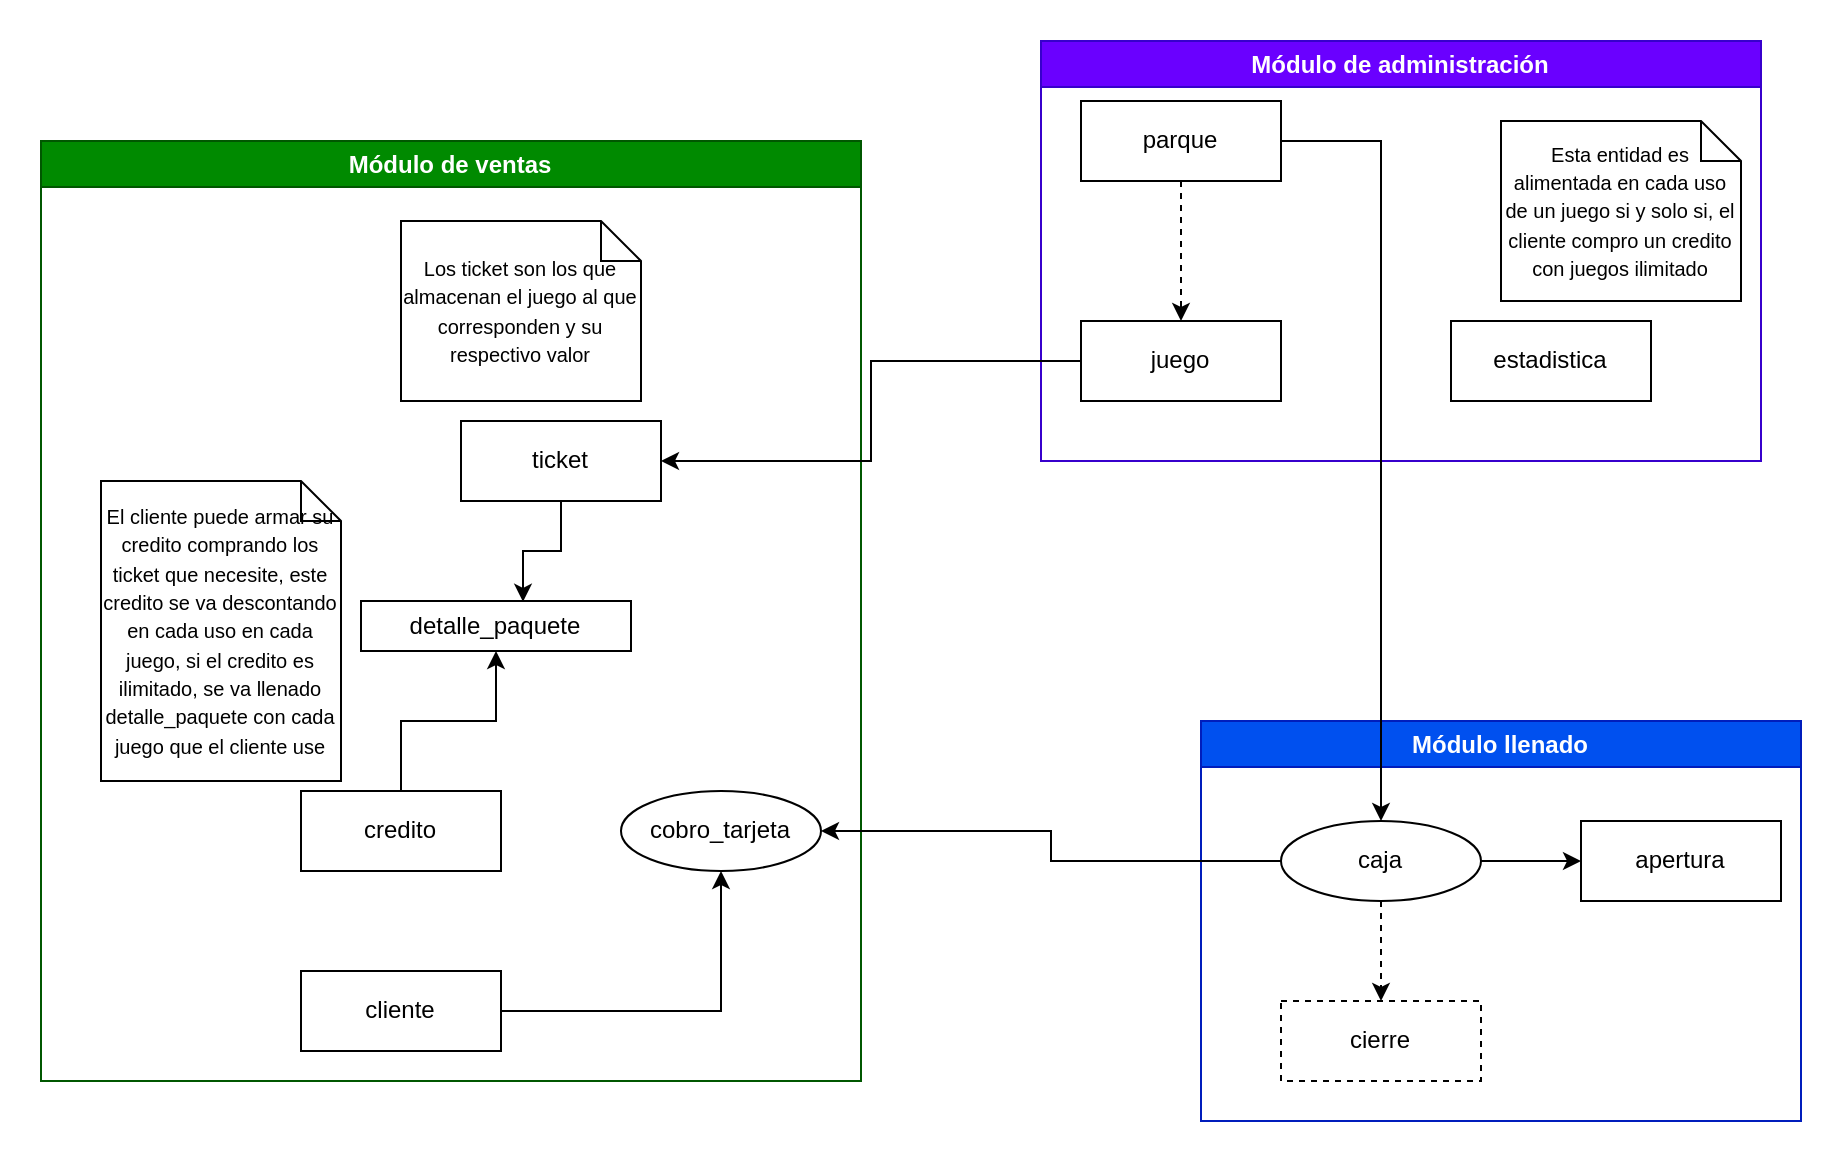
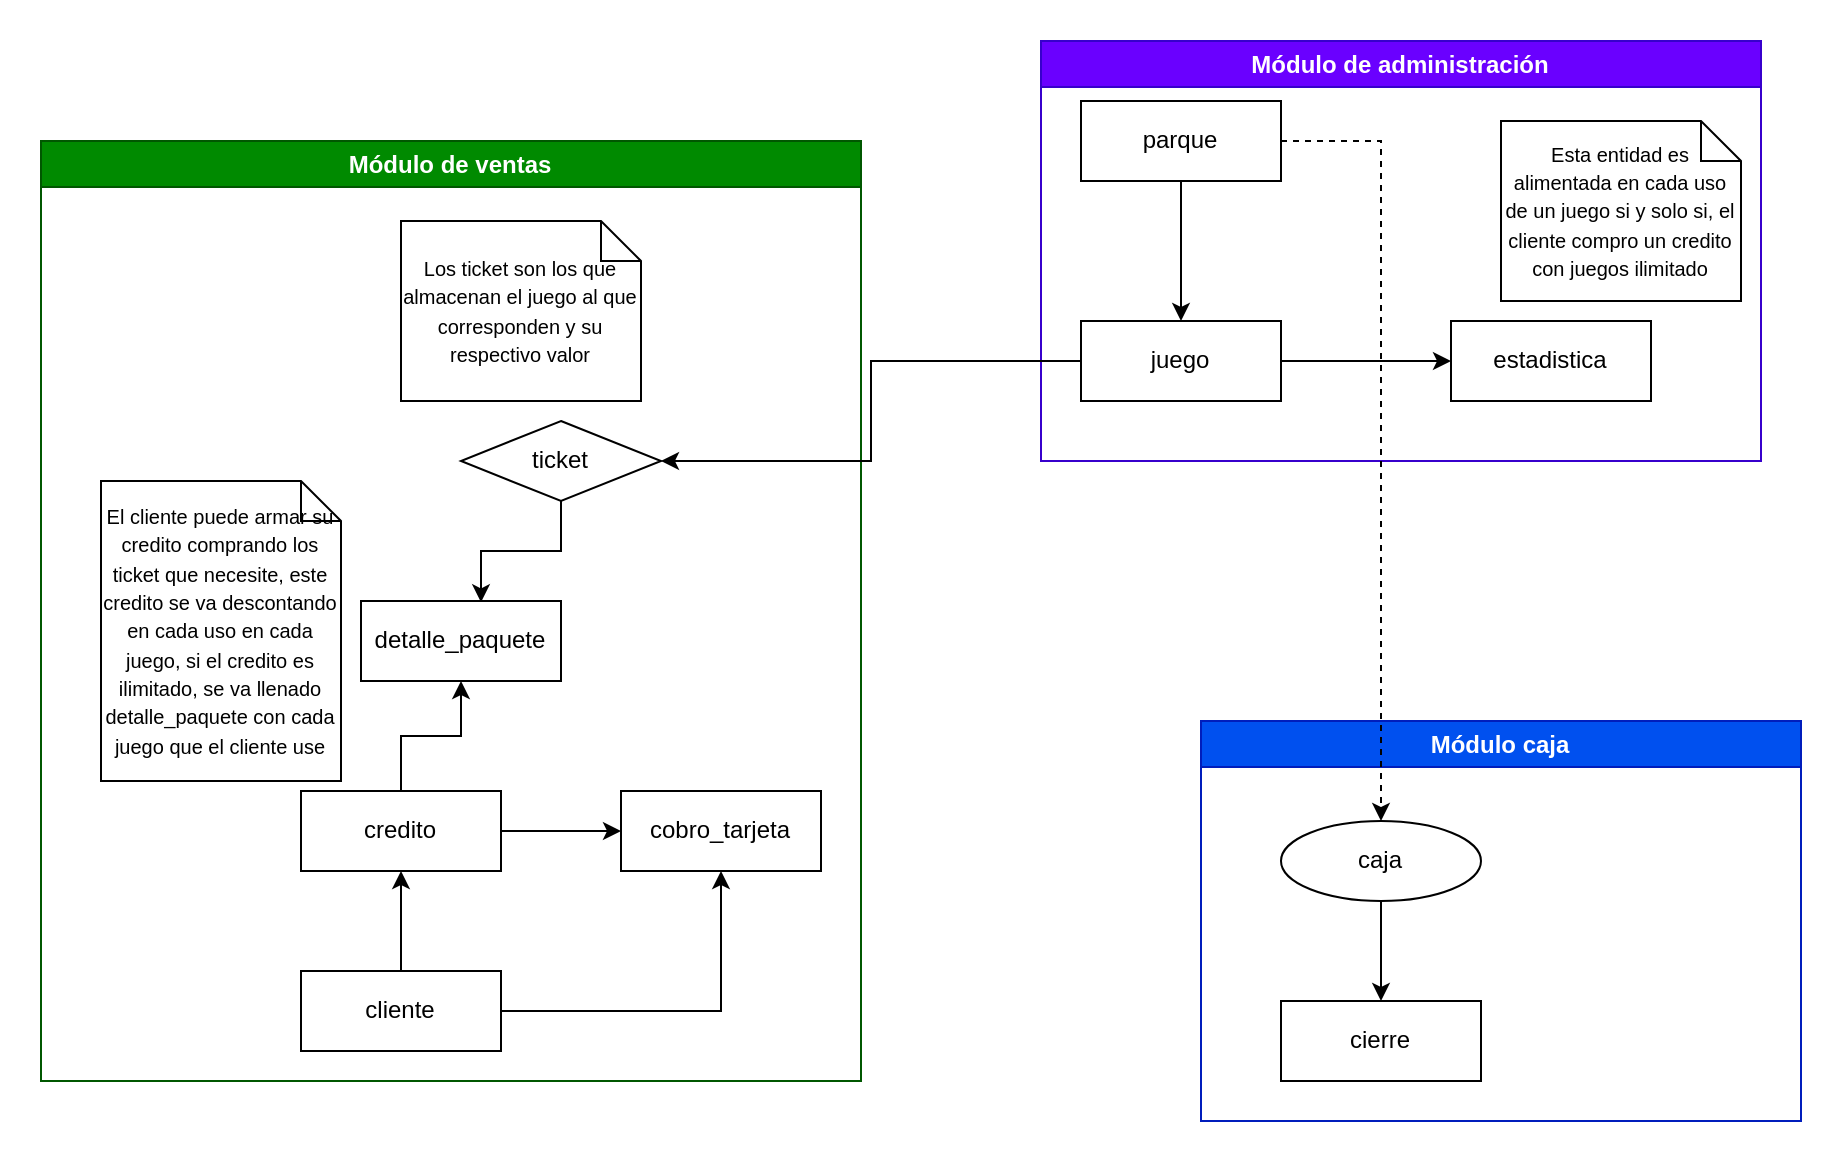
(1181, 242) -> (1181, 242)
none -> (1359, 361)
(1381, 402) -> (1381, 402)
(561, 461) -> (561, 461)
(496, 626) -> (461, 641)
(1500, 745) -> (1500, 745)
none -> (554, 831)
(721, 831) -> (721, 831)
(1051, 853) -> none
(1524, 861) -> none
(1681, 861) -> none
none -> (401, 928)
(1381, 945) -> (1381, 945)
(1381, 1041) -> (1381, 1041)
